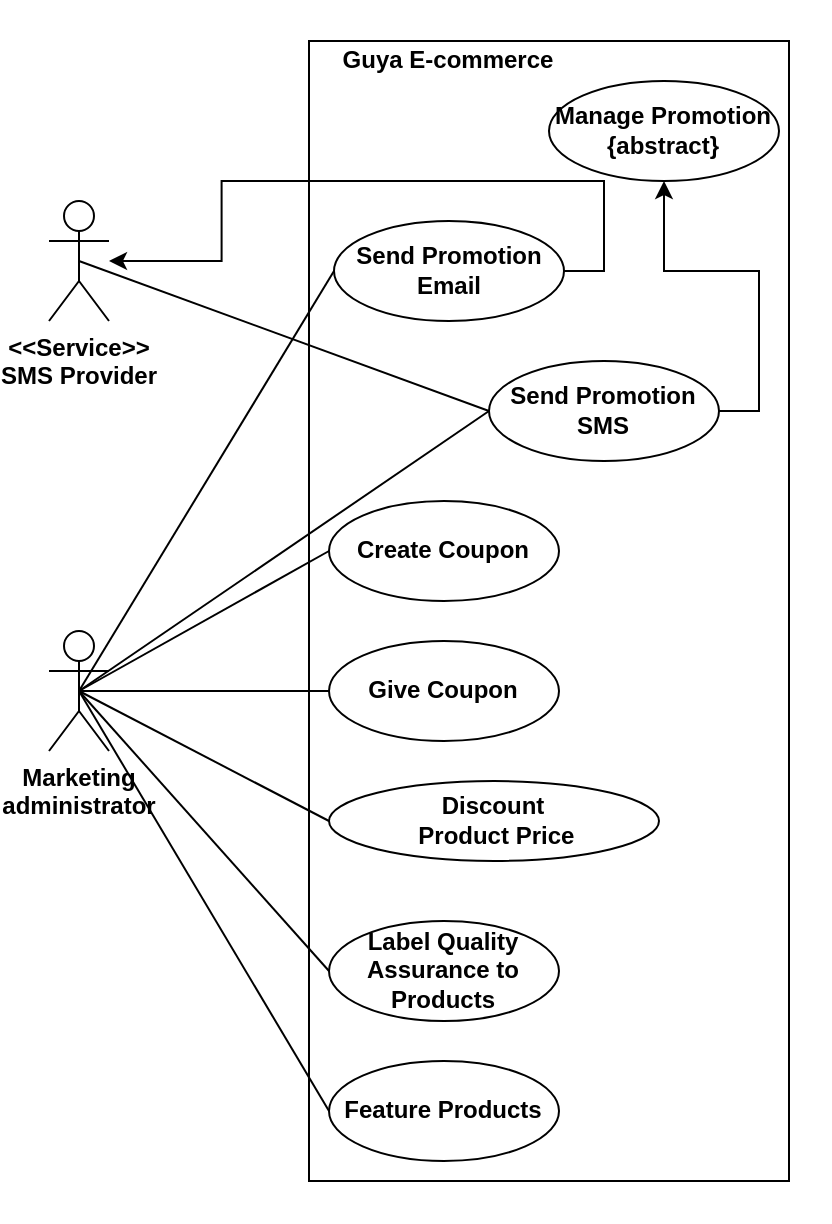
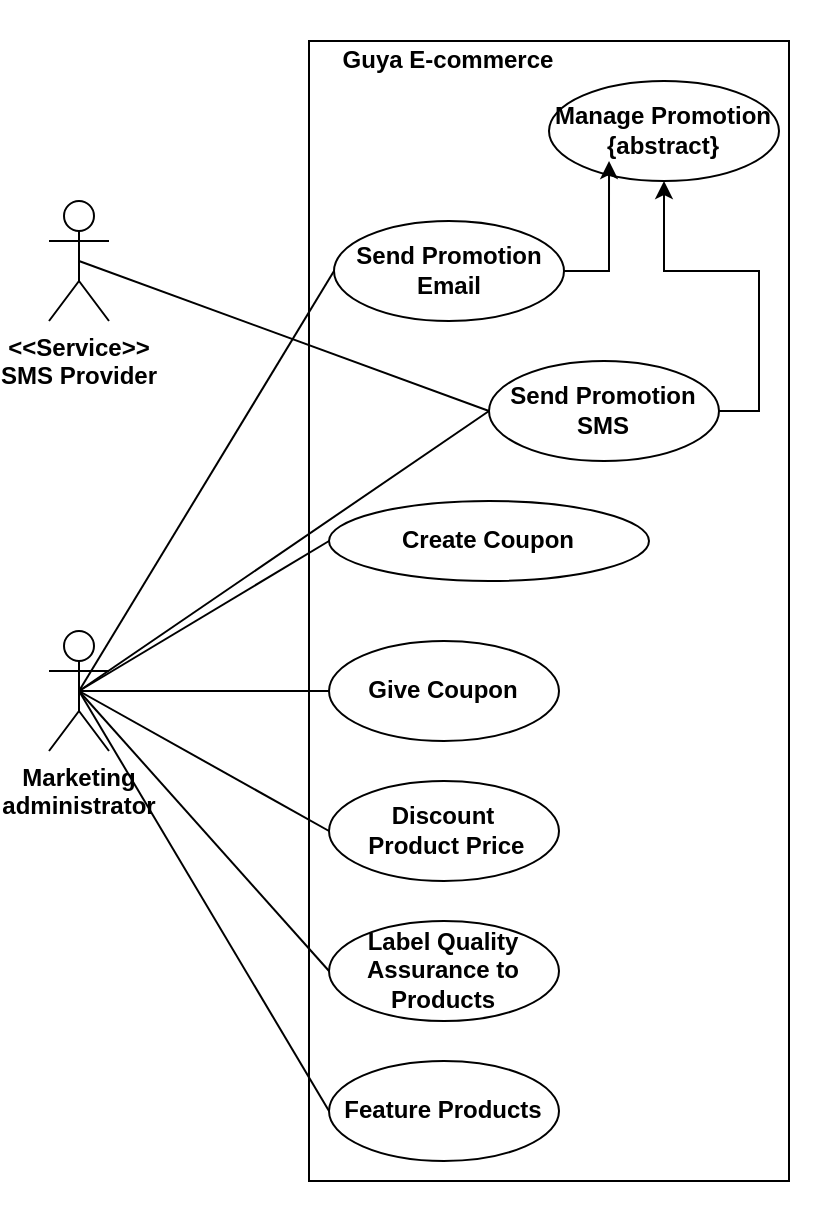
(370, 181) -> (609, 227)
(444, 551) -> (489, 541)
(494, 821) -> (444, 831)
